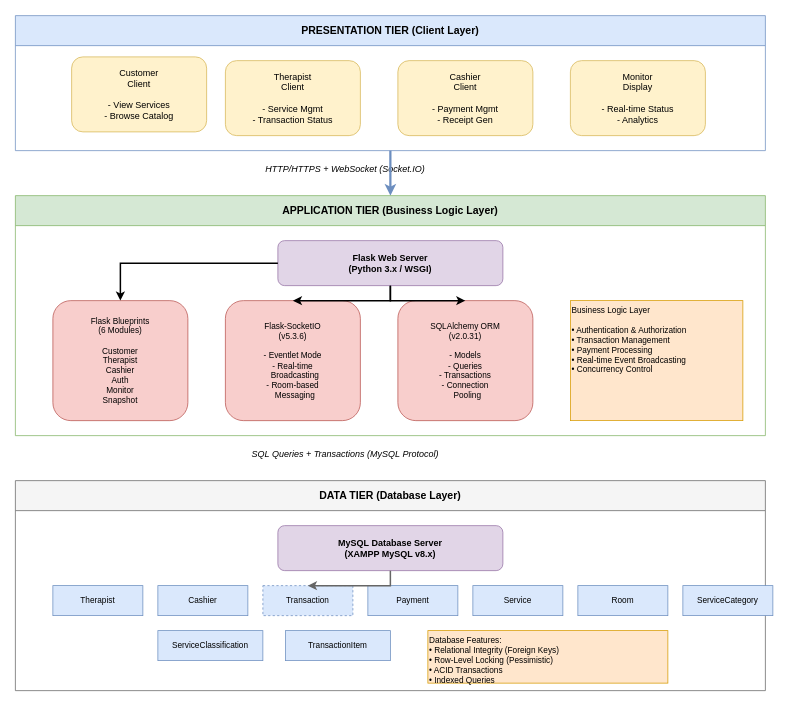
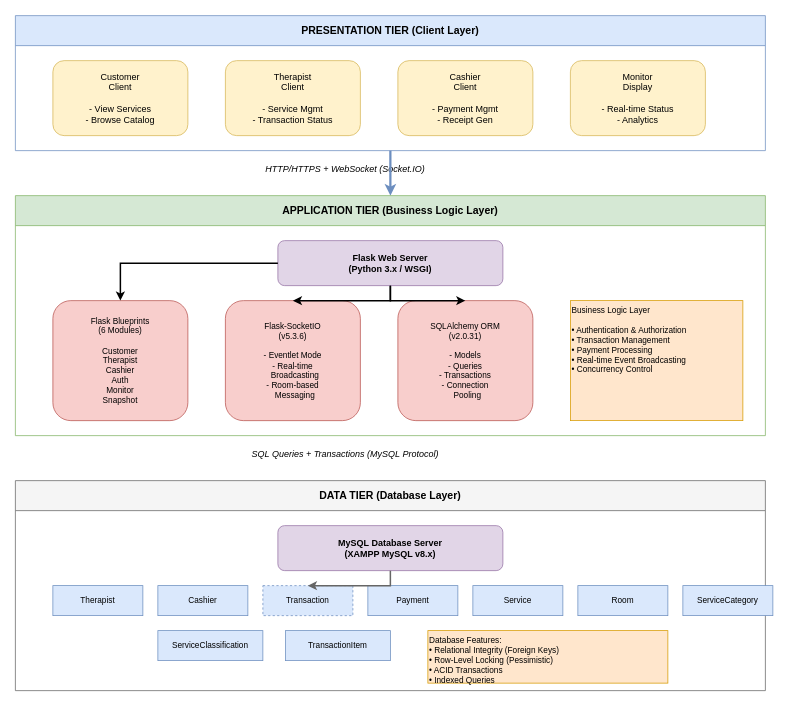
(139, 94) -> (120, 98)
